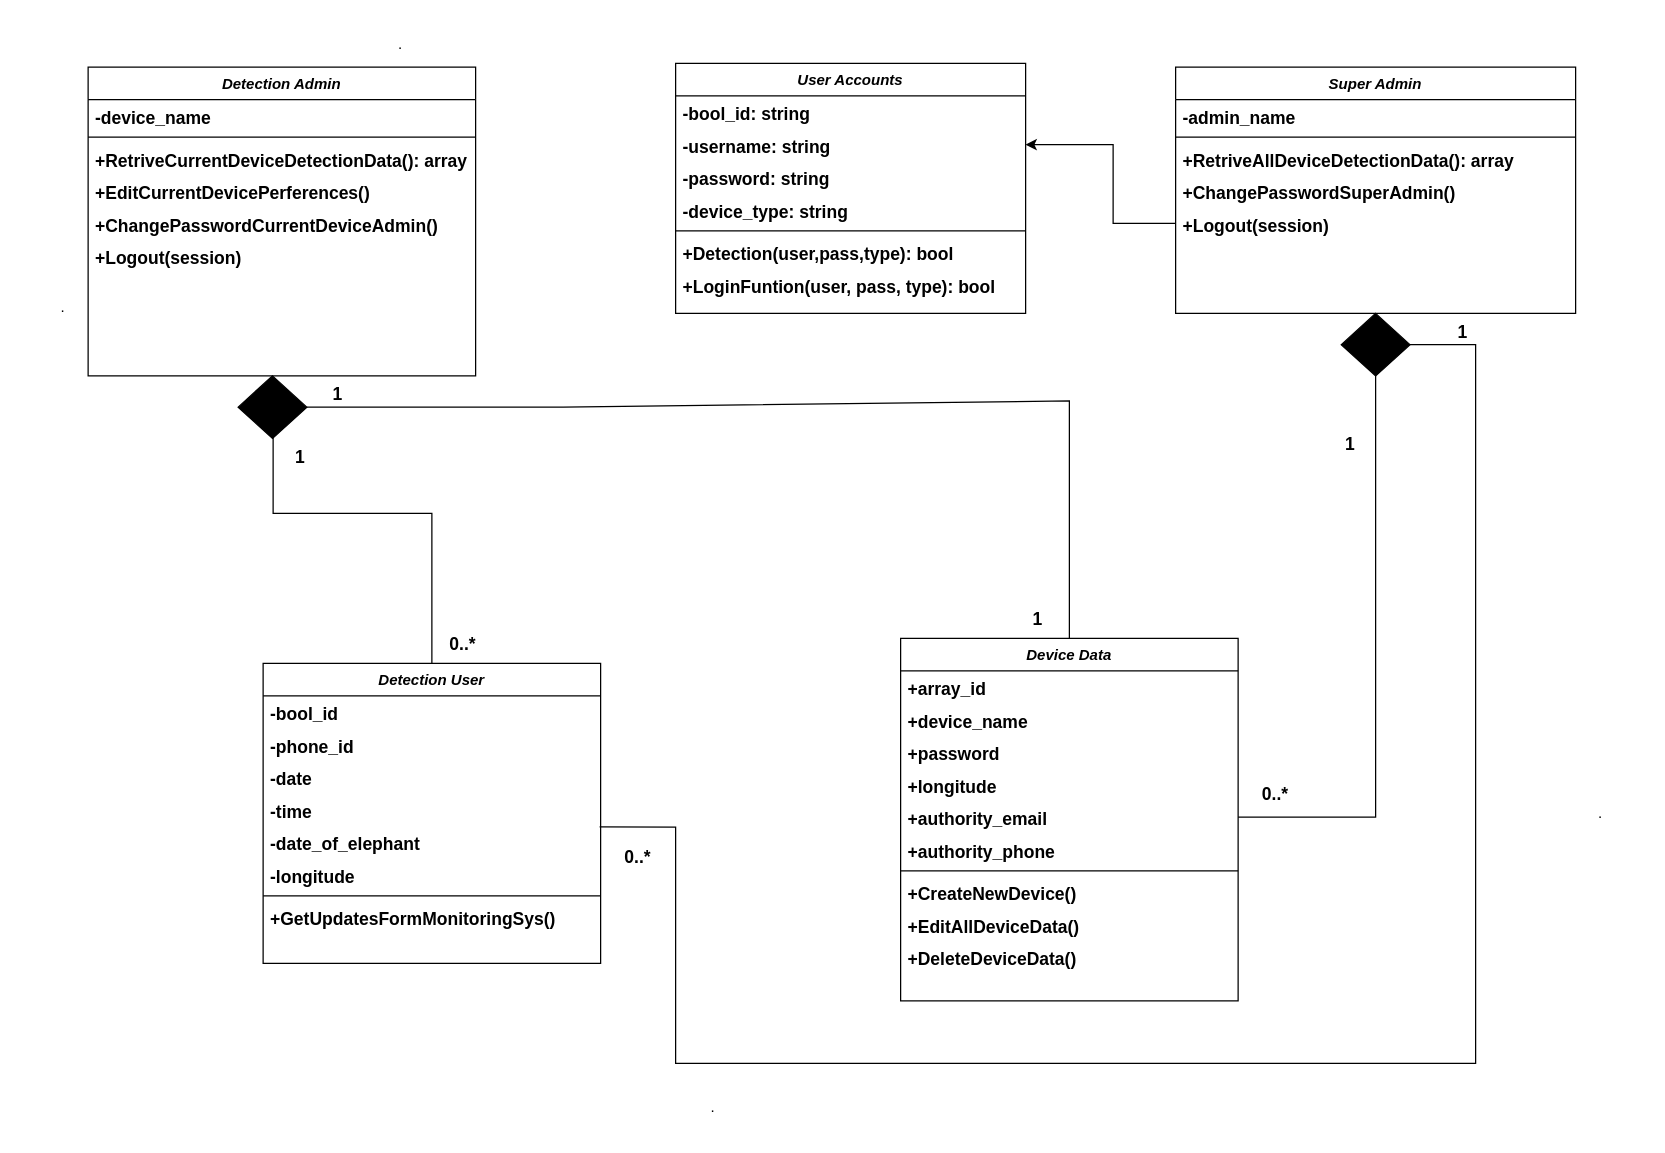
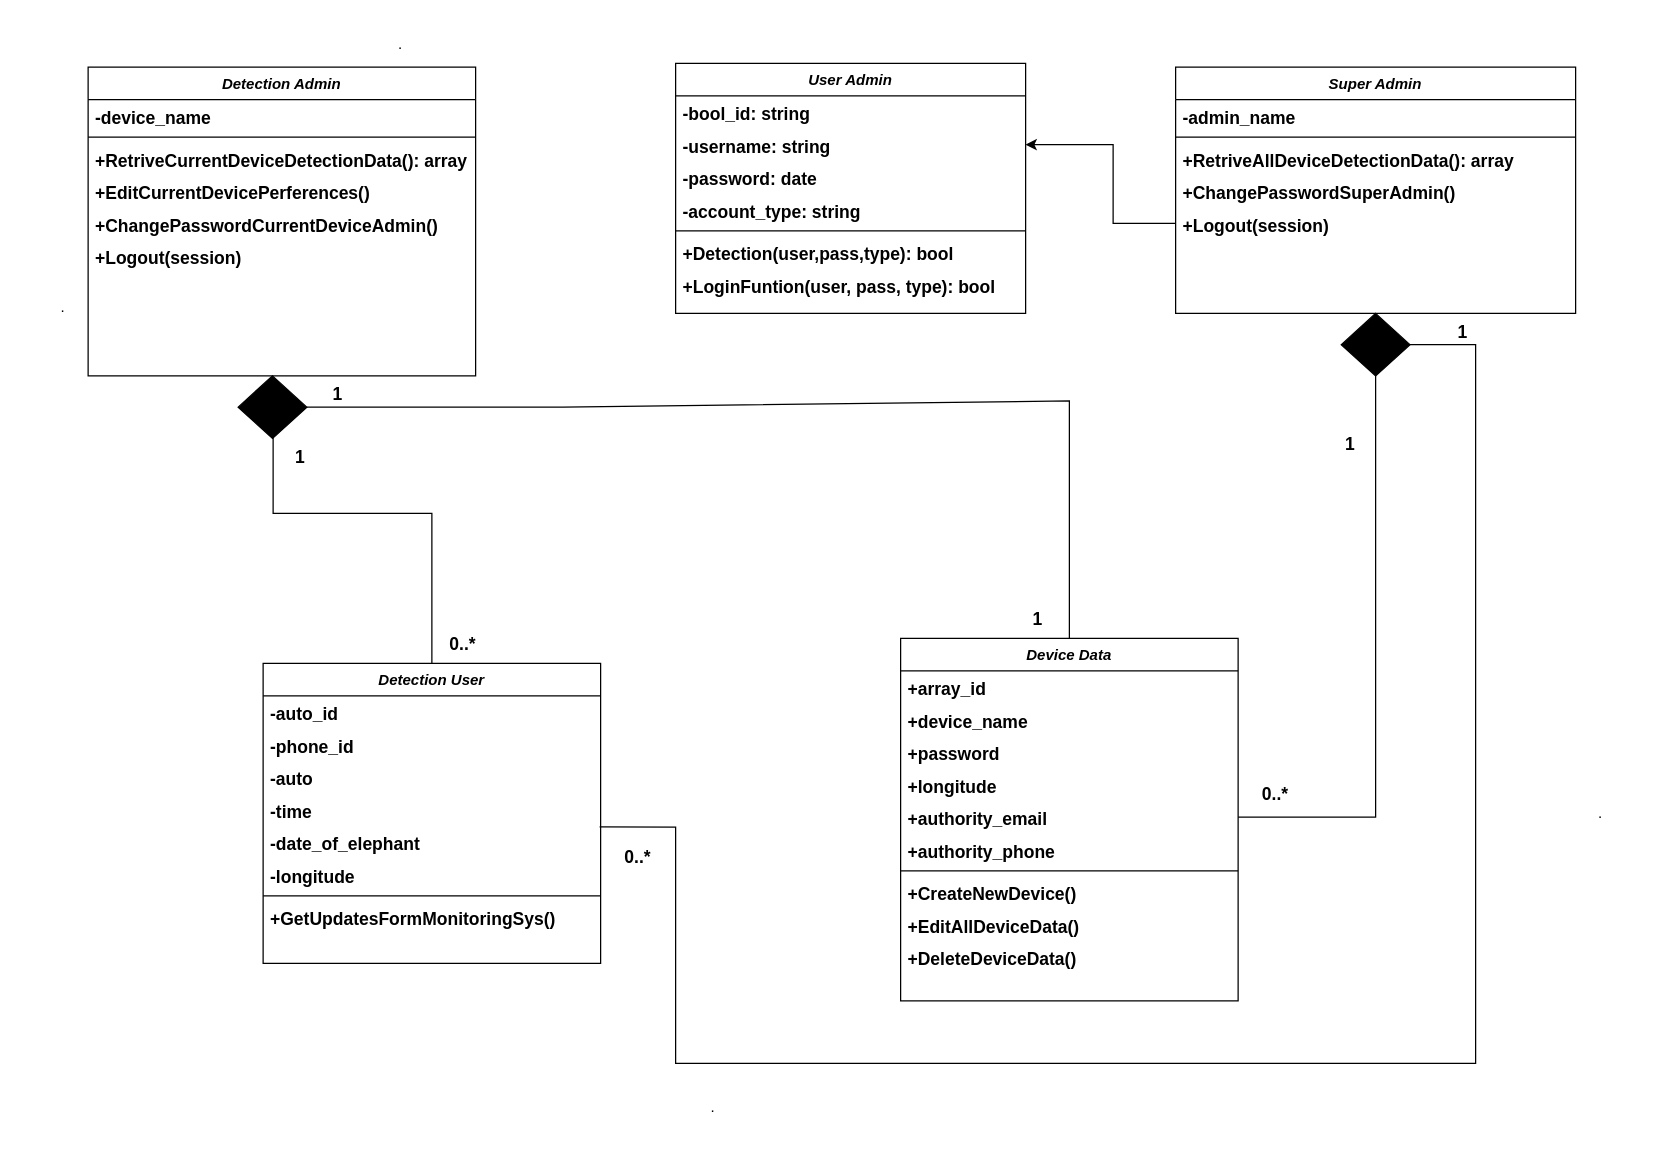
(850, 80) -> (850, 80)
(759, 179) -> (751, 179)
(771, 212) -> (779, 212)
(305, 714) -> (307, 714)
(295, 779) -> (295, 779)
